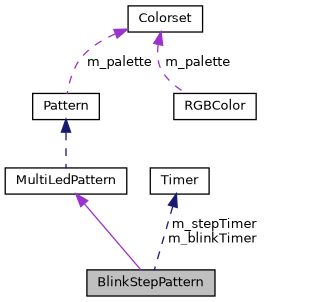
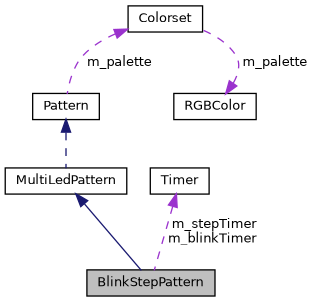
(164, 74) -> (232, 50)
(113, 237) -> (113, 237)
(163, 238) -> (163, 238)
